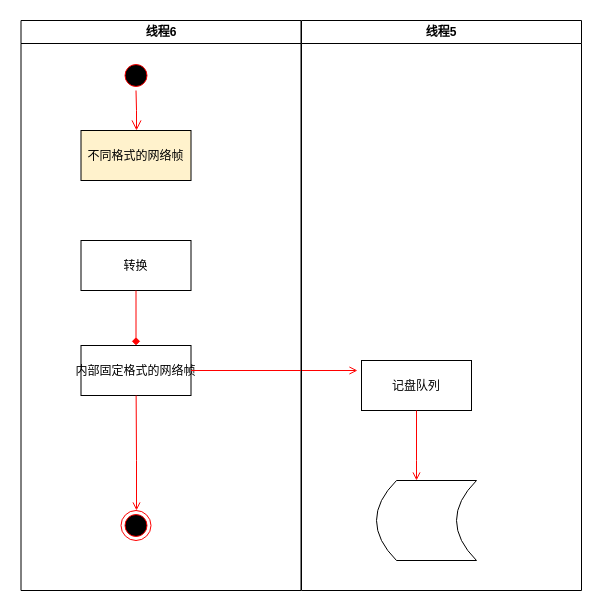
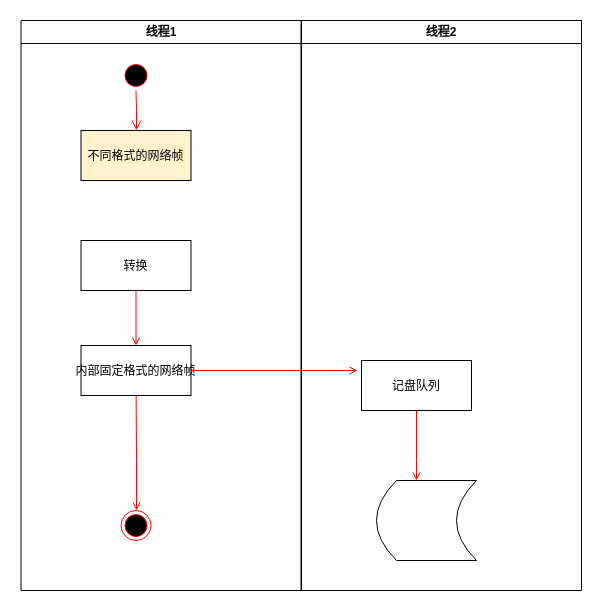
(162, 33) -> (162, 33)
(442, 33) -> (442, 33)
(136, 337) -> (136, 339)
